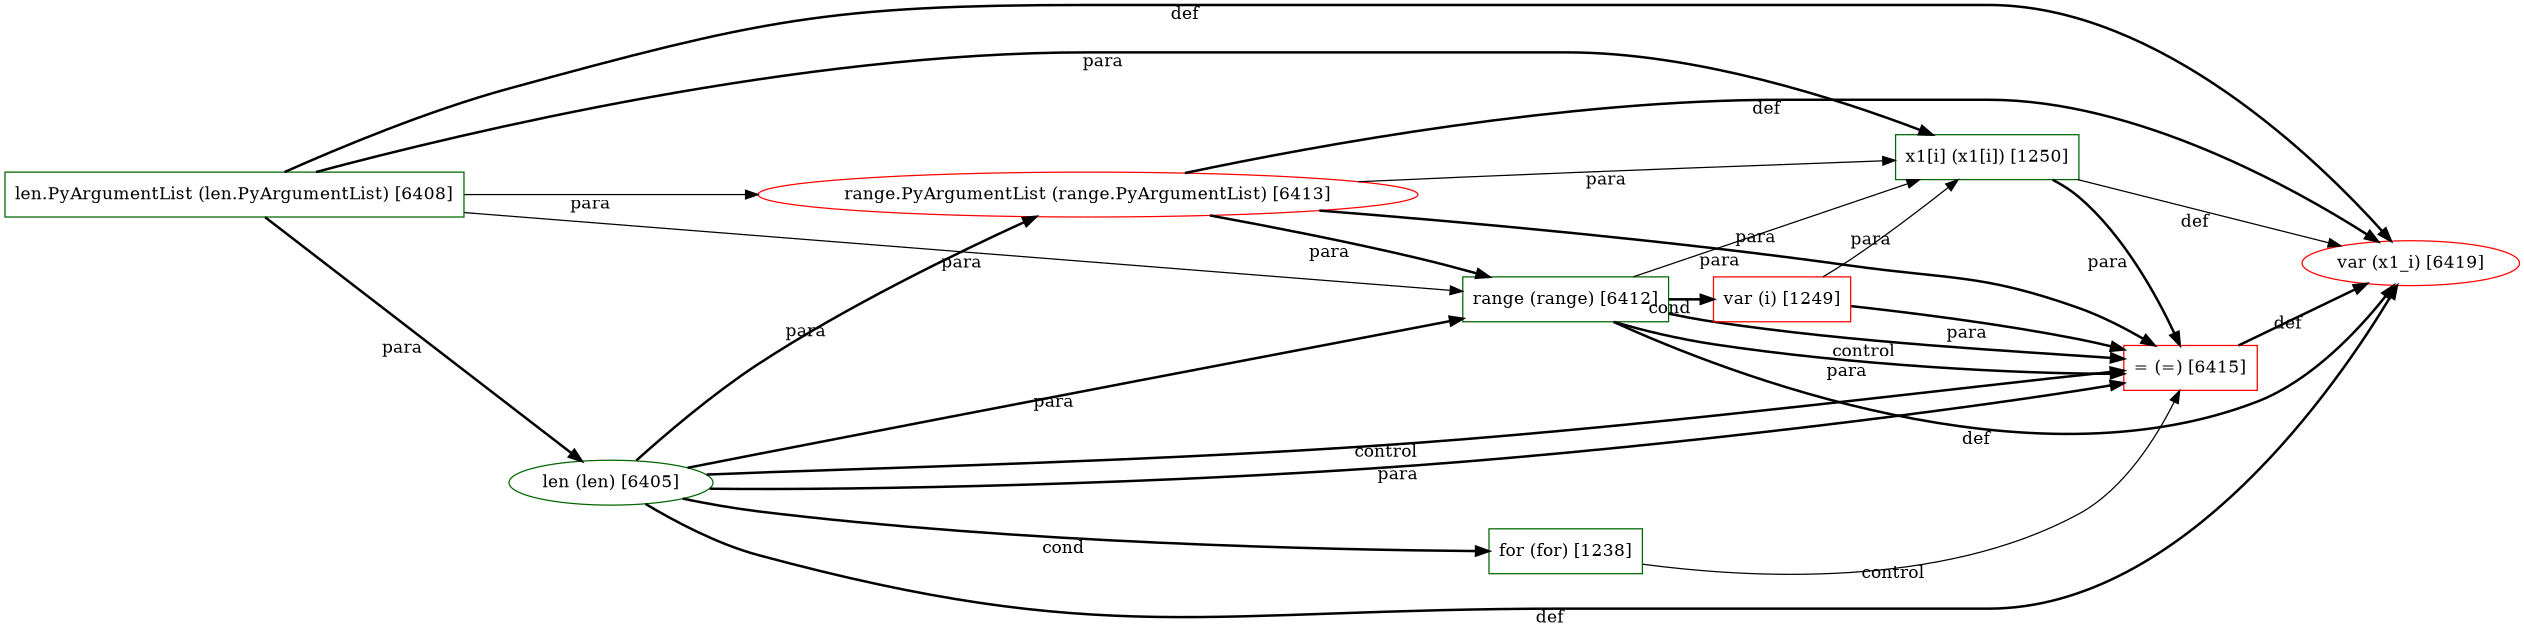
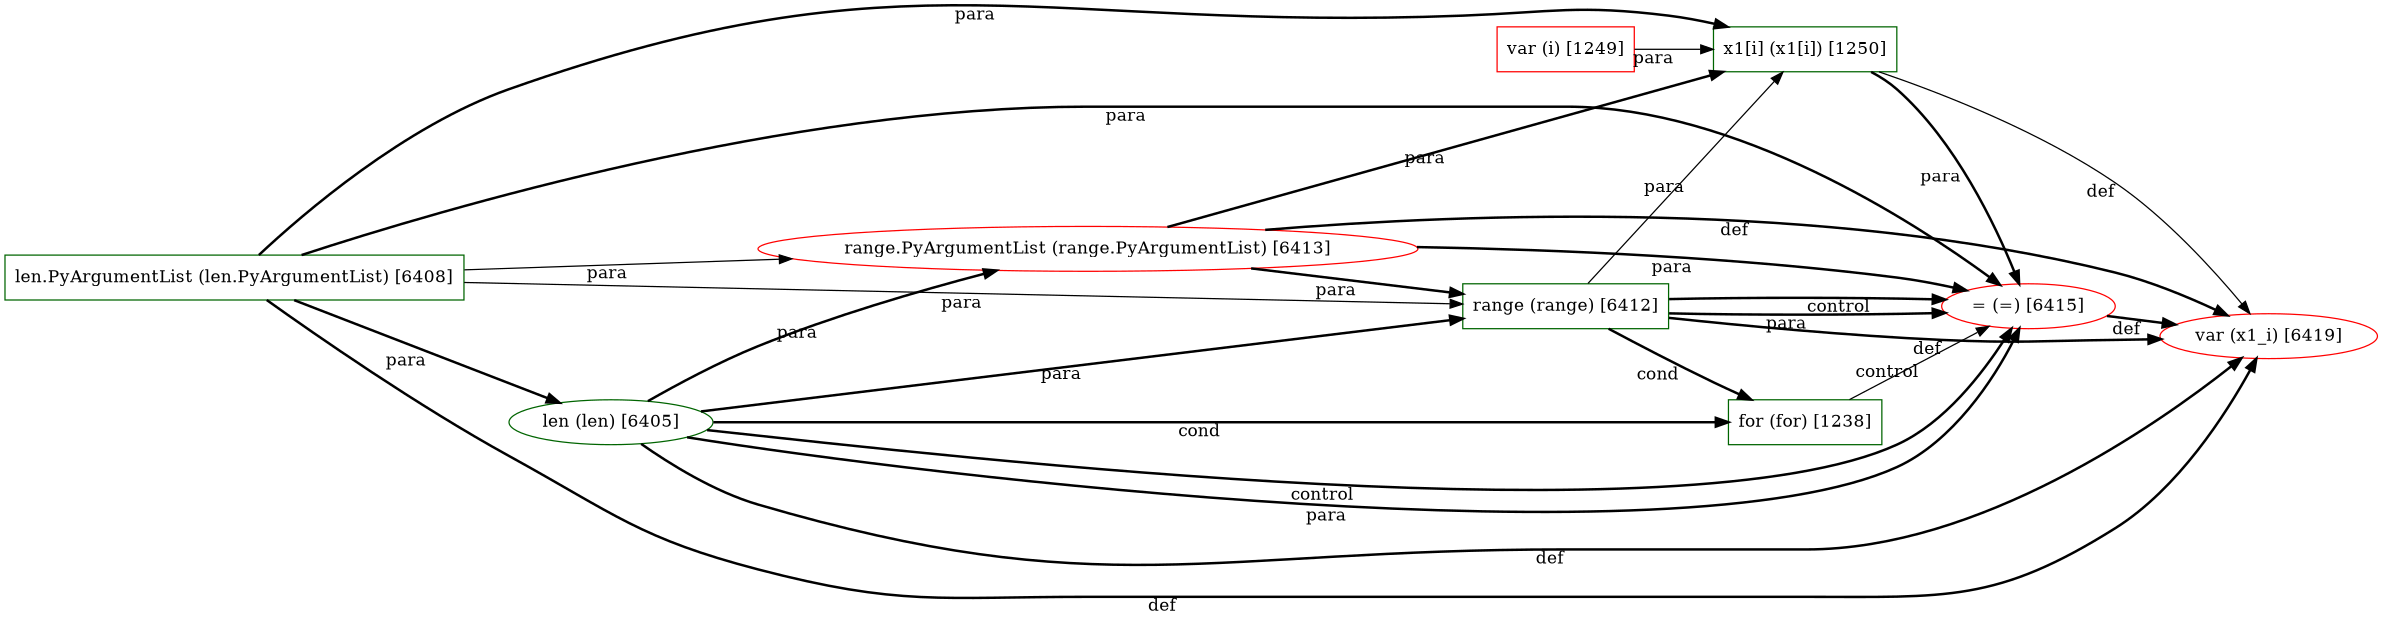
(1621, 171) -> (1439, 151)
(1685, 299) -> (1673, 363)
(1982, 323) -> (1157, 107)
(2190, 368) -> (2028, 306)
